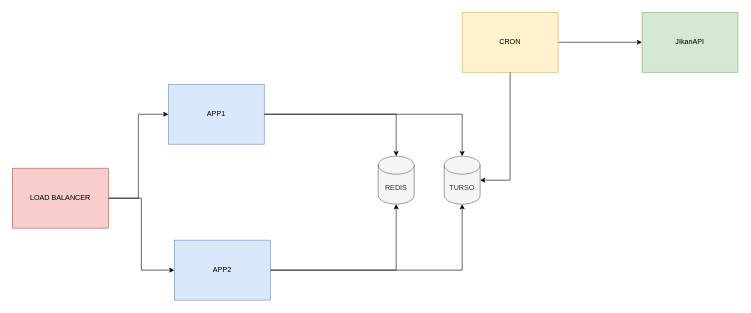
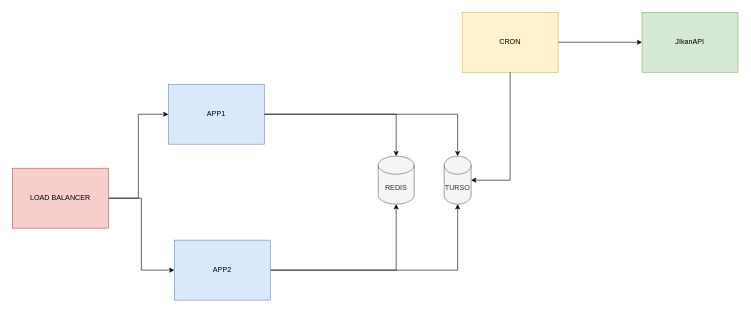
(462, 180) -> (458, 180)
